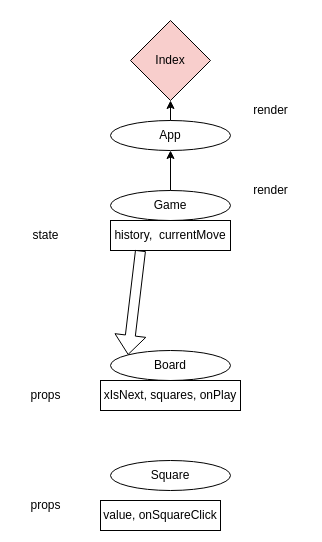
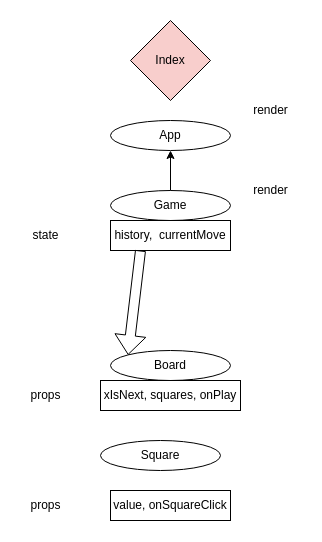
(171, 114) -> none
(171, 476) -> (161, 456)
(161, 516) -> (171, 506)
